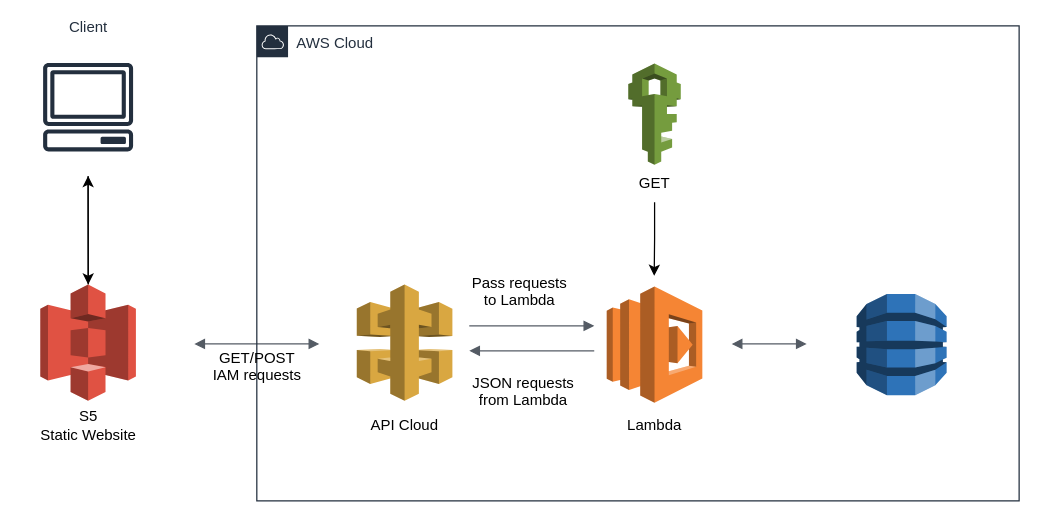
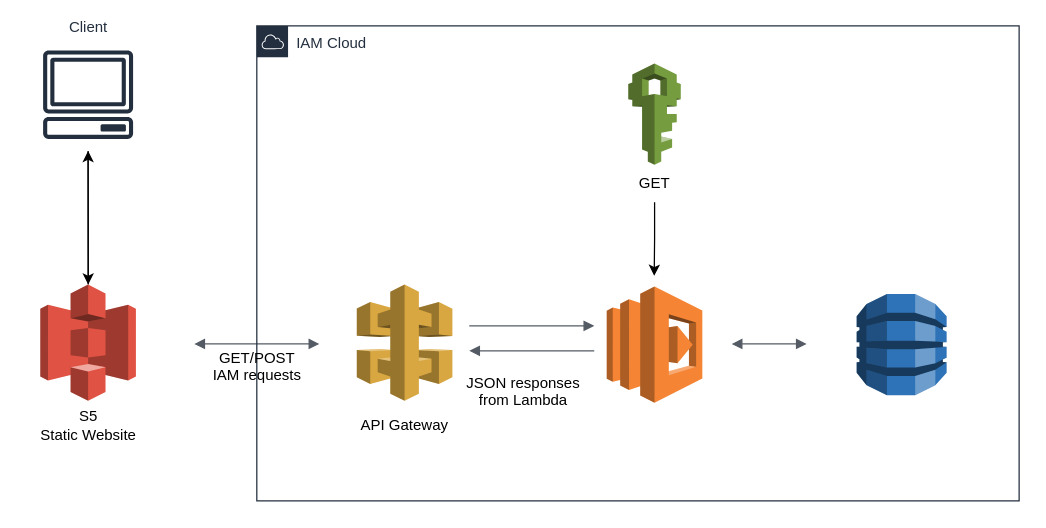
(331, 43) -> (331, 43)
(88, 107) -> (88, 94)
(519, 301) -> none
(524, 401) -> (524, 401)
(405, 426) -> (405, 426)
(655, 426) -> none
